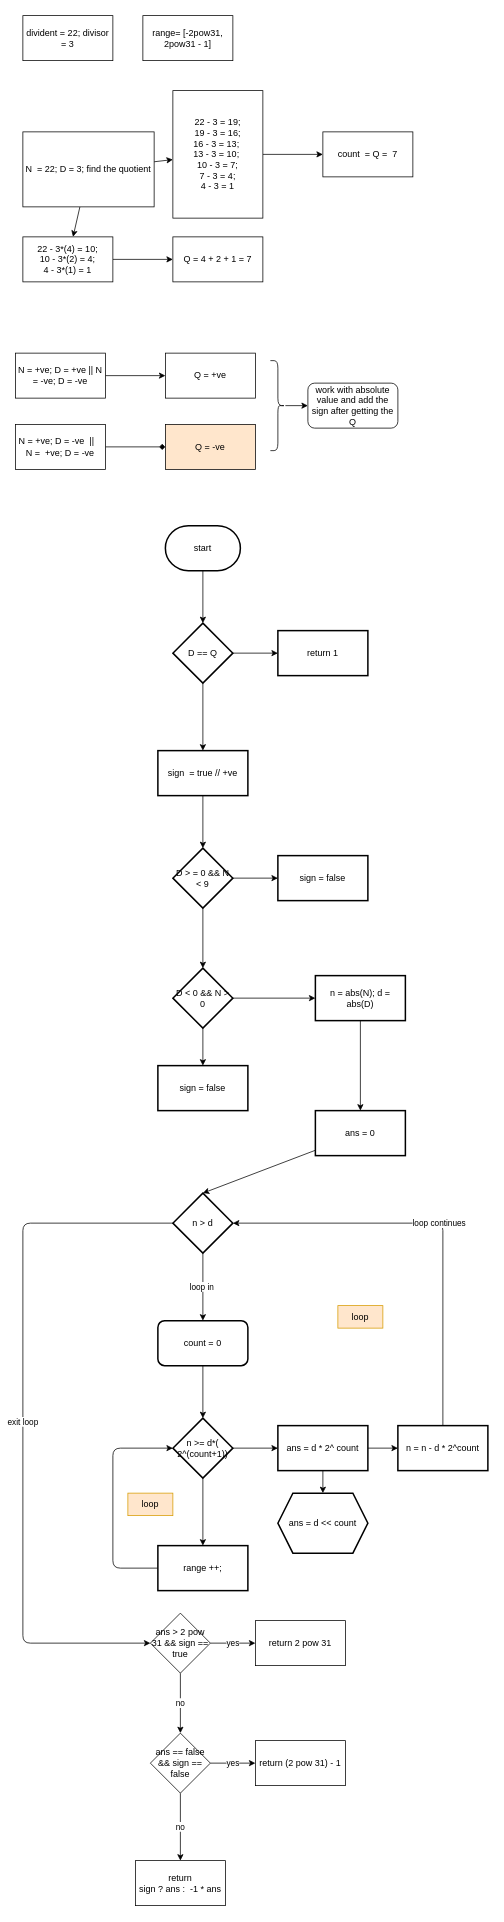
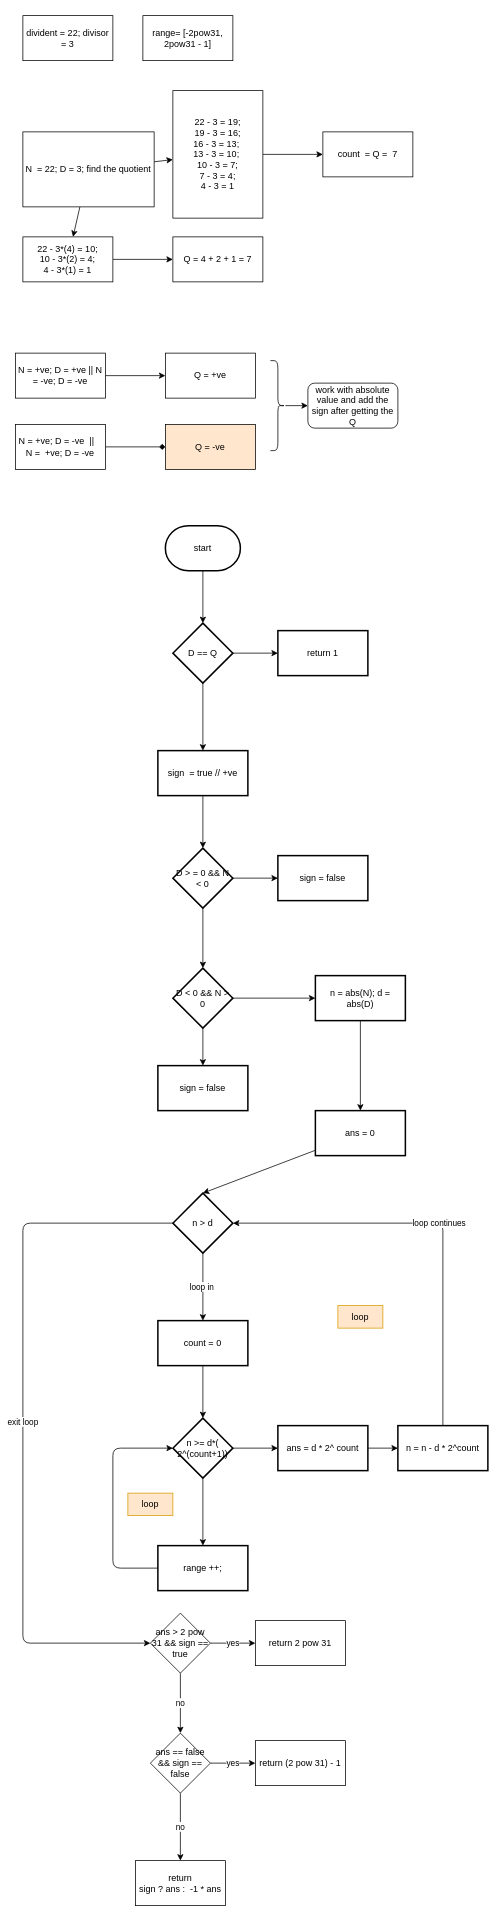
(203, 878) -> (203, 878)
(203, 1343) -> (203, 1343)
(323, 1486) -> none
(323, 1523) -> none
